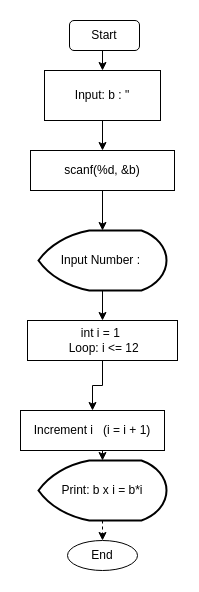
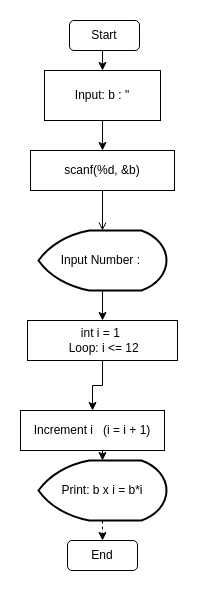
(103, 222) -> (103, 224)
(103, 556) -> (103, 556)
